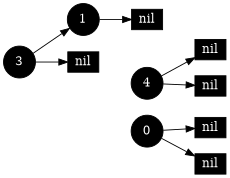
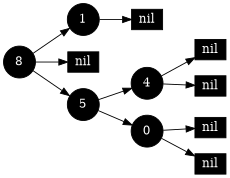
(19, 62) -> (19, 62)
none -> (83, 105)
